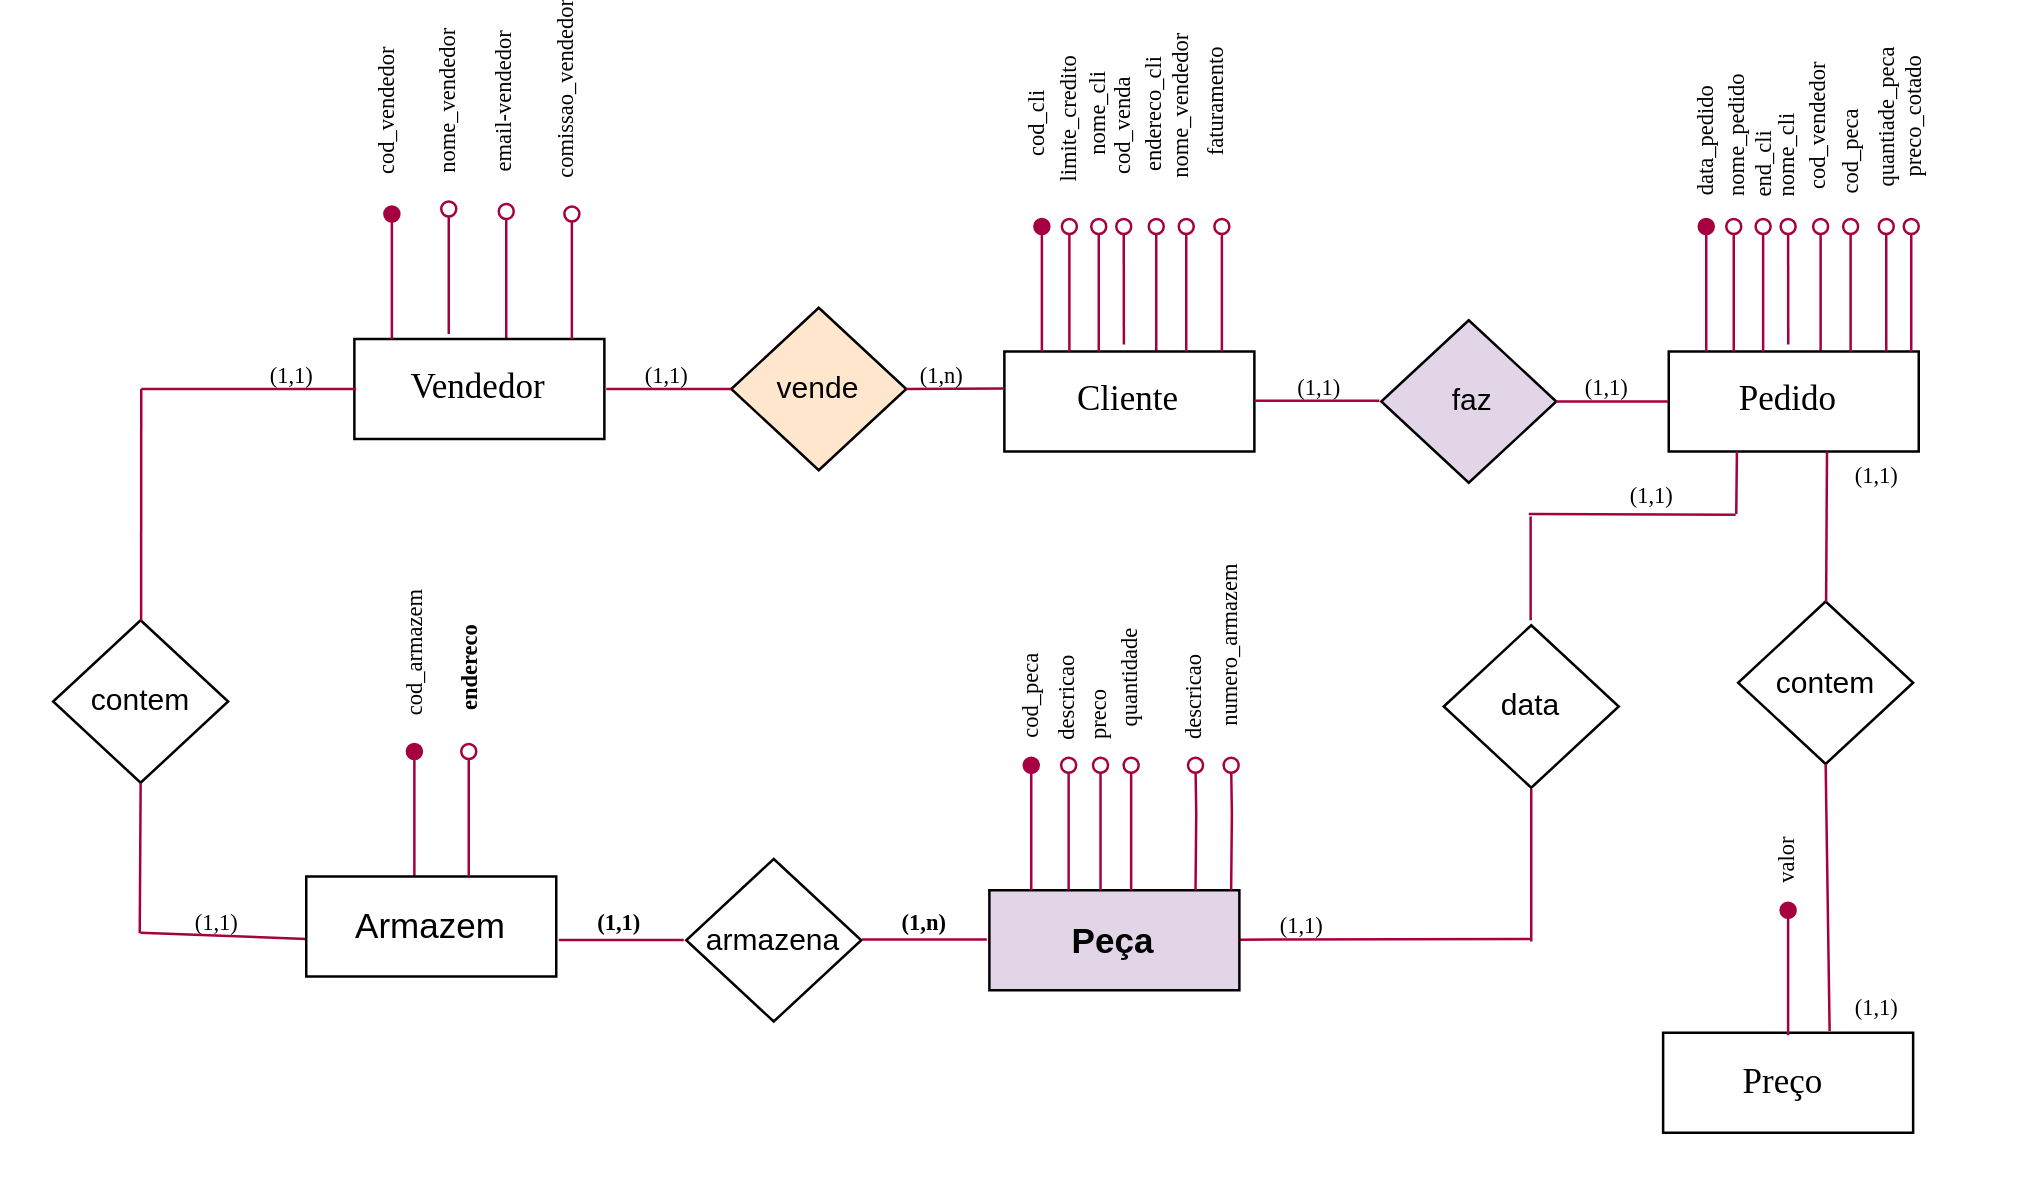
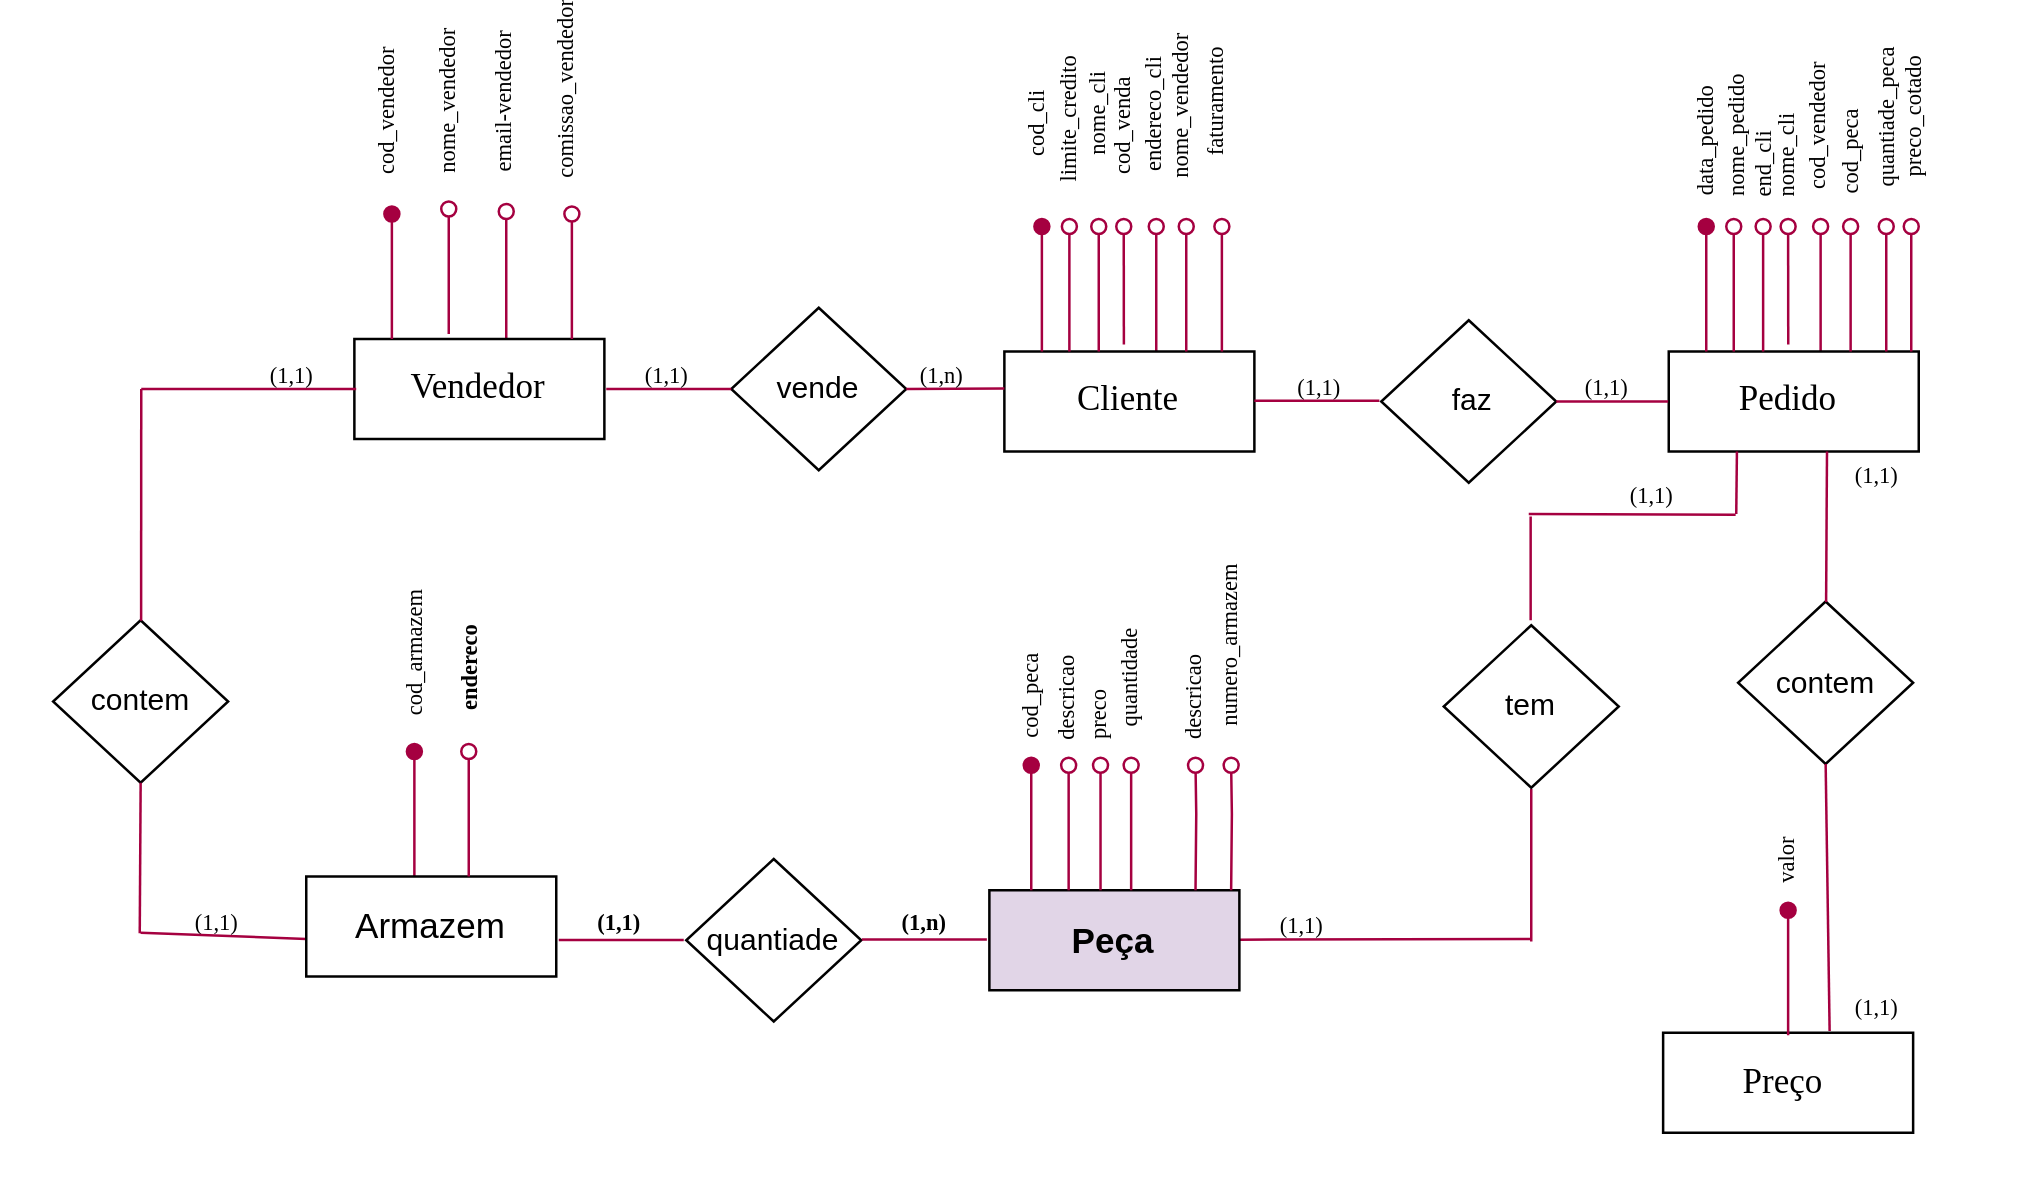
(819, 389) -> (819, 389)
(1469, 401) -> (1469, 401)
(1531, 706) -> (1531, 706)
(774, 941) -> (774, 941)
